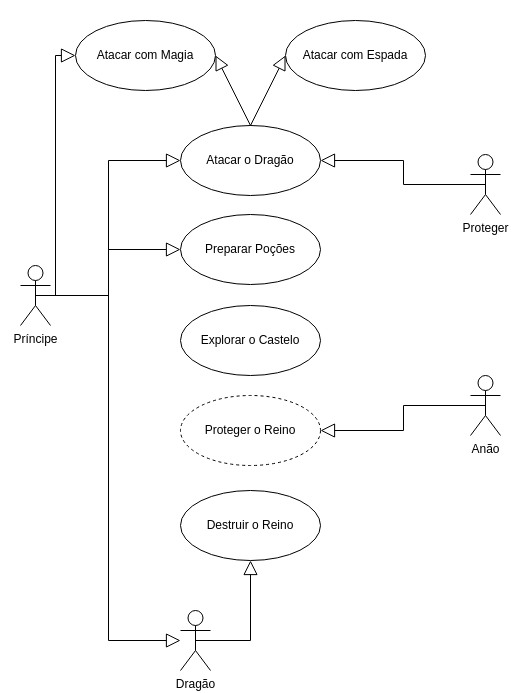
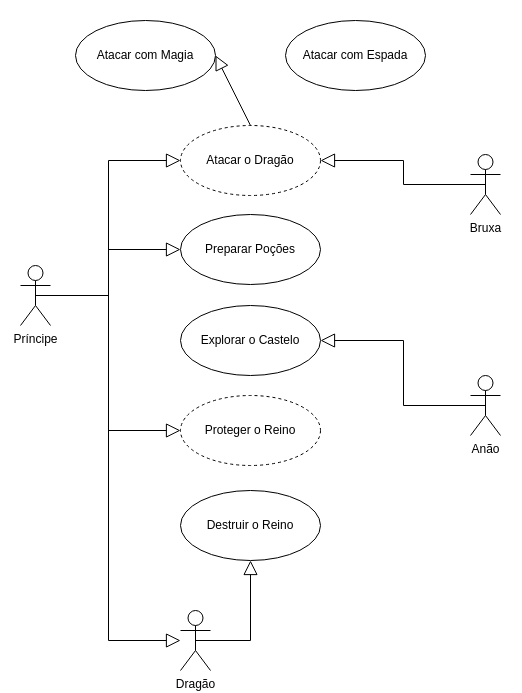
(265, 97) -> none
(251, 161) -> (251, 161)
(56, 172) -> (138, 431)
(486, 229) -> (486, 229)
(382, 431) -> (402, 341)
